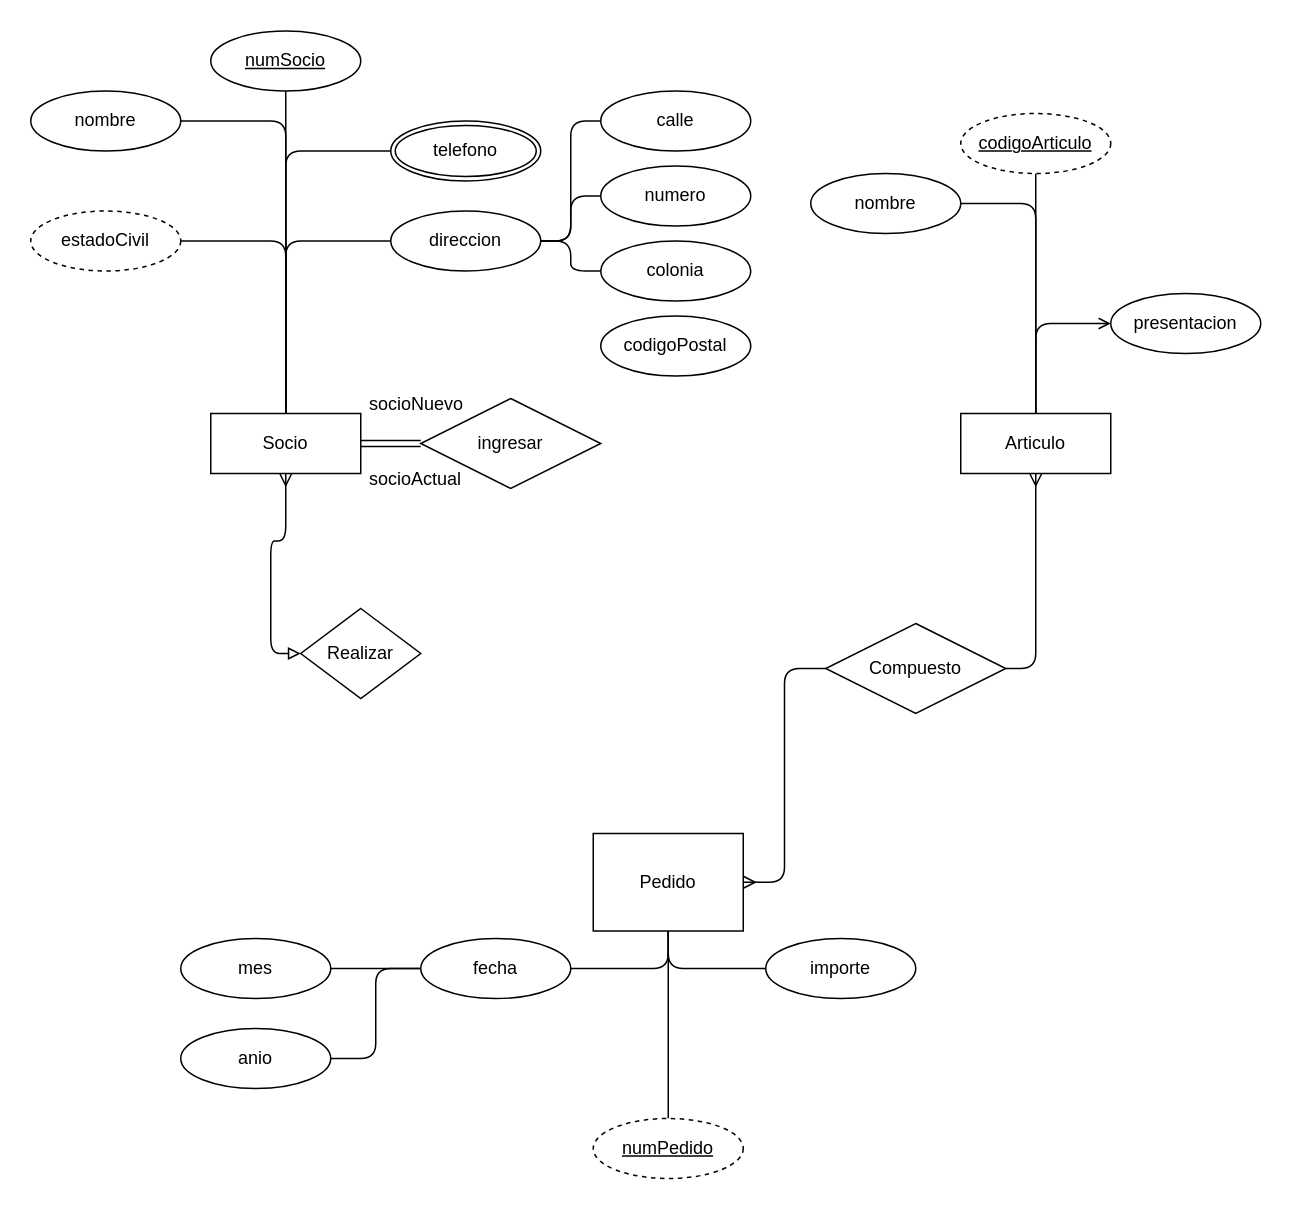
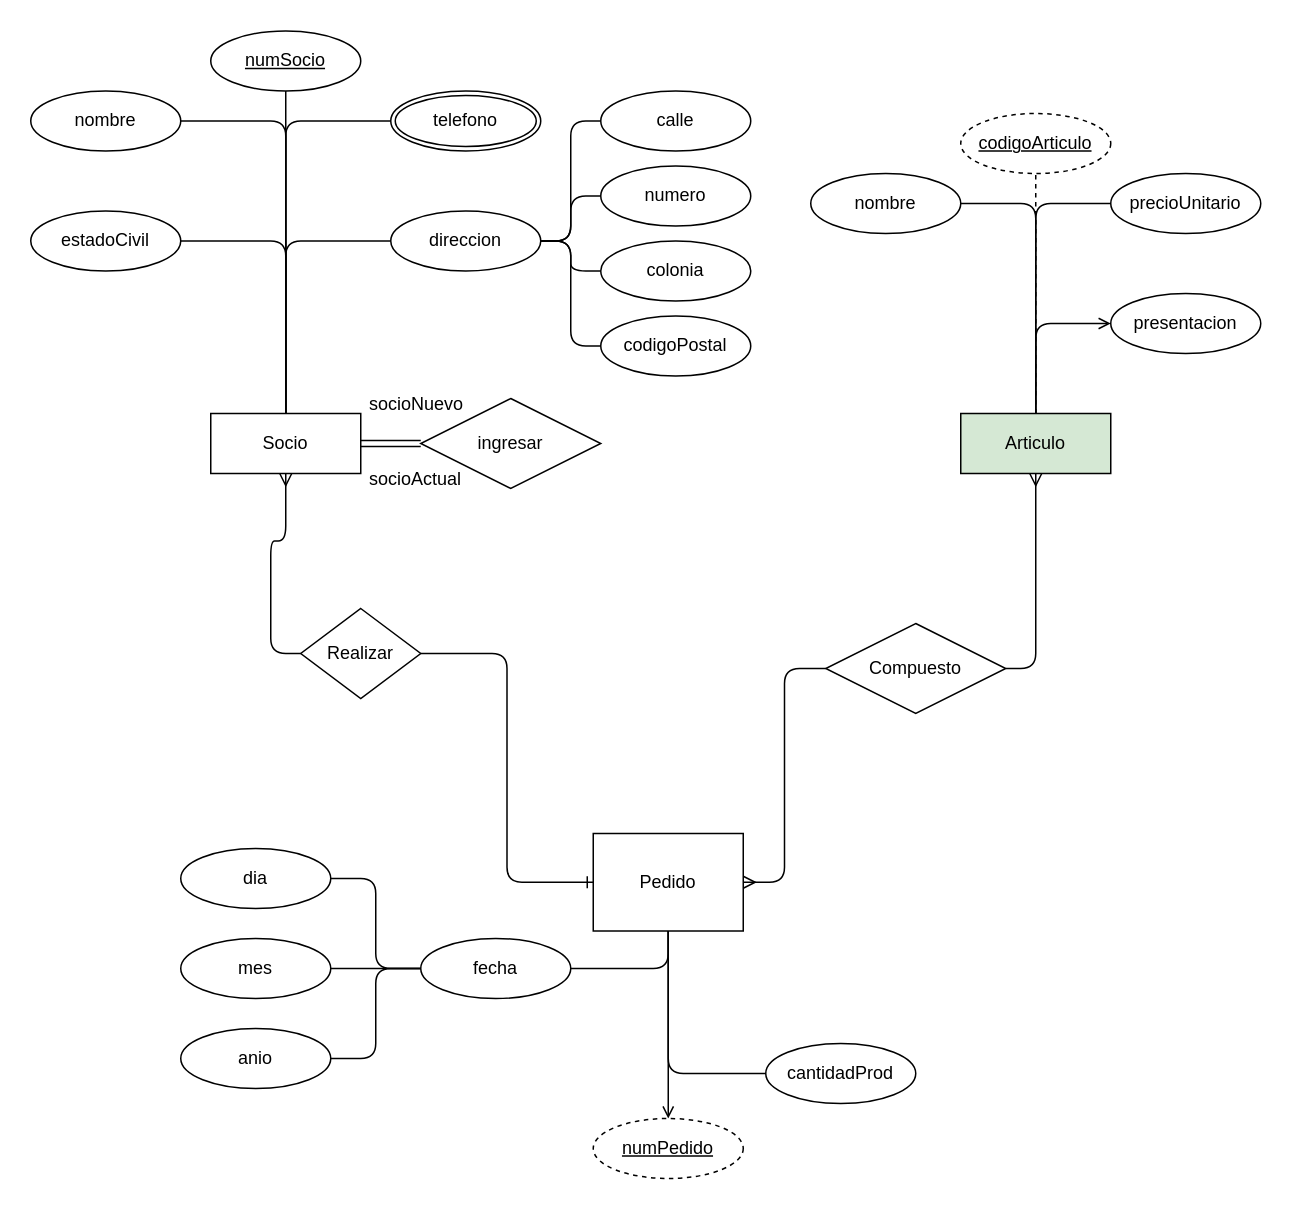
(466, 151) -> (466, 121)
(1036, 190) -> (1036, 190)
none -> (1073, 203)
none -> (1186, 203)
(106, 241) -> (106, 241)
none -> (571, 317)
(1036, 443) -> (1036, 443)
(278, 653) -> (282, 653)
none -> (507, 768)
none -> (256, 878)
none -> (376, 904)
(718, 968) -> none
(841, 968) -> none
none -> (718, 1073)
none -> (841, 1073)
(668, 1113) -> (668, 1112)
